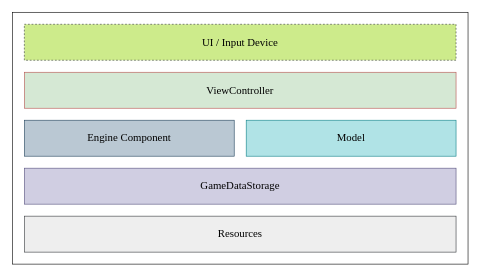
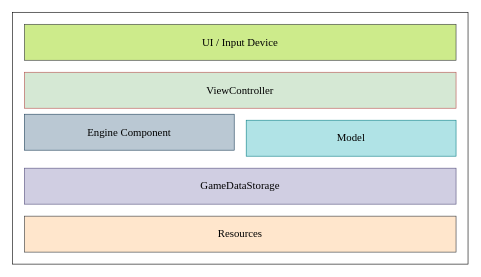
(240, 42) -> (240, 42)
(129, 138) -> (129, 132)
(240, 234) -> (240, 234)
